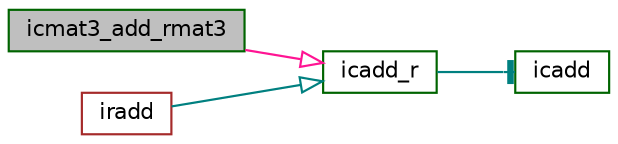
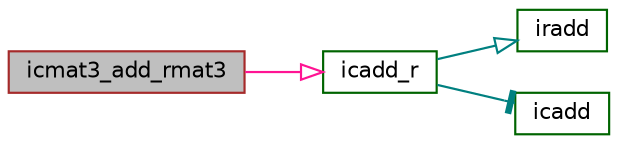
(127, 31) -> (127, 72)
(236, 96) -> (467, 52)
(127, 114) -> (562, 31)
